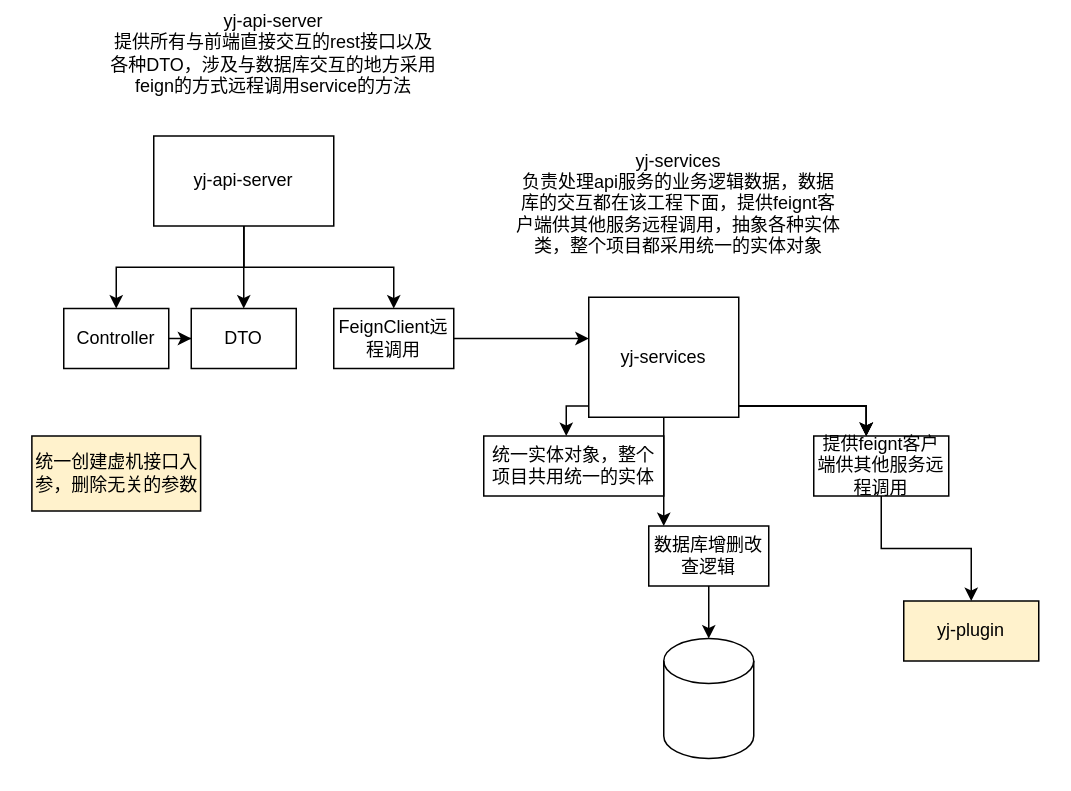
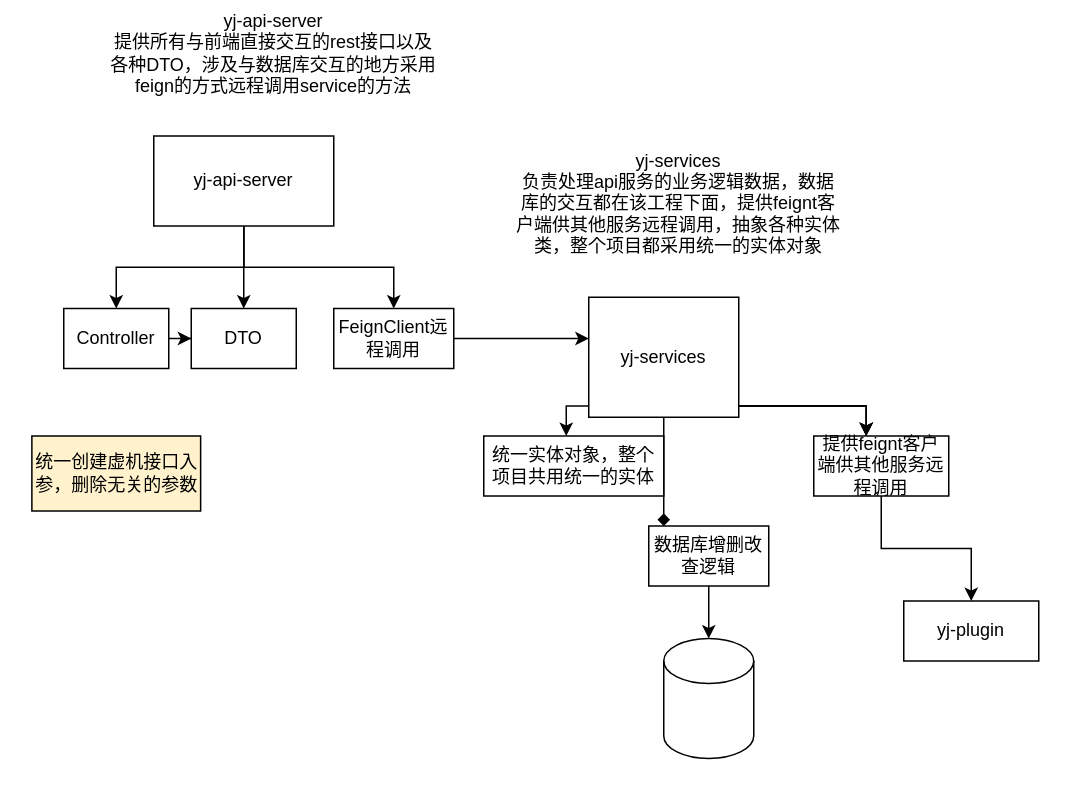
(664, 514) -> (664, 513)
(971, 631) -> (971, 631)
